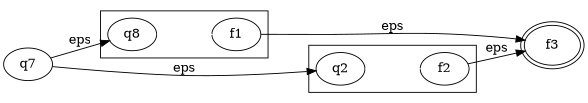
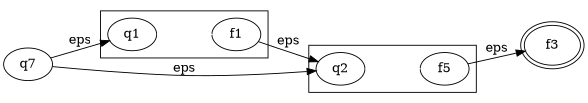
(132, 34) -> (132, 34)
(389, 34) -> (284, 50)
(445, 69) -> (445, 69)
